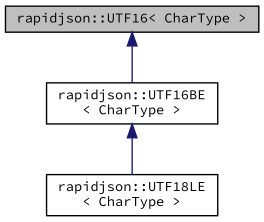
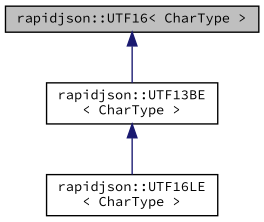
(132, 103) -> (132, 103)
(132, 195) -> (132, 195)
